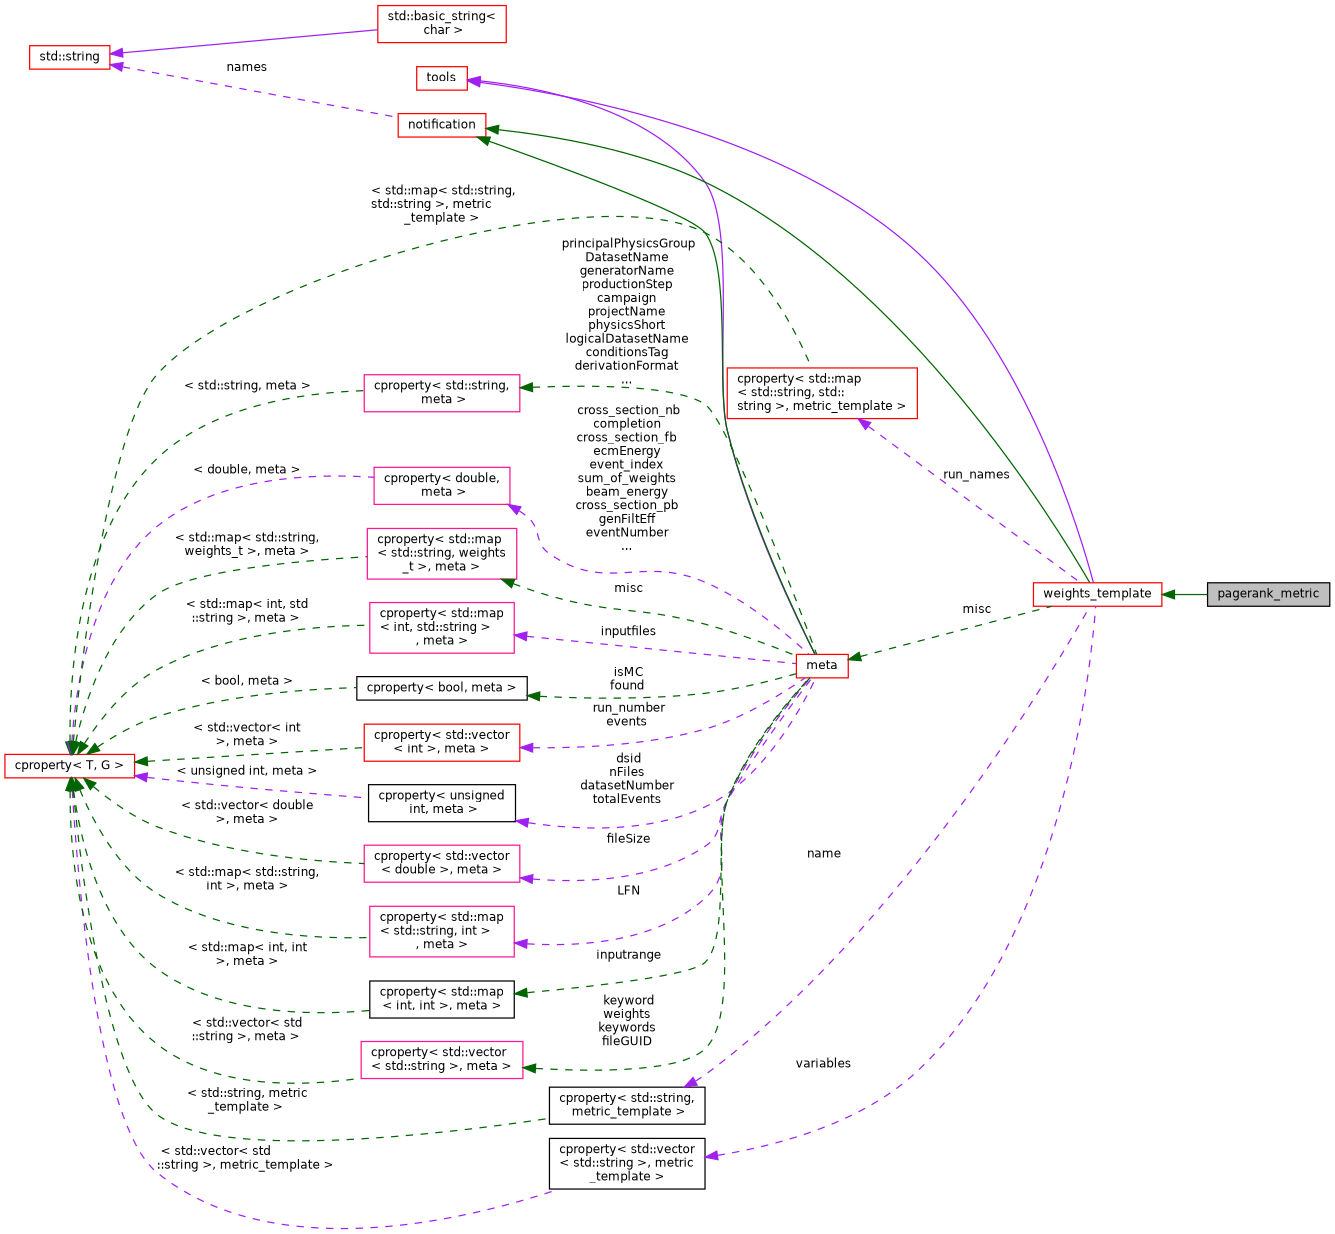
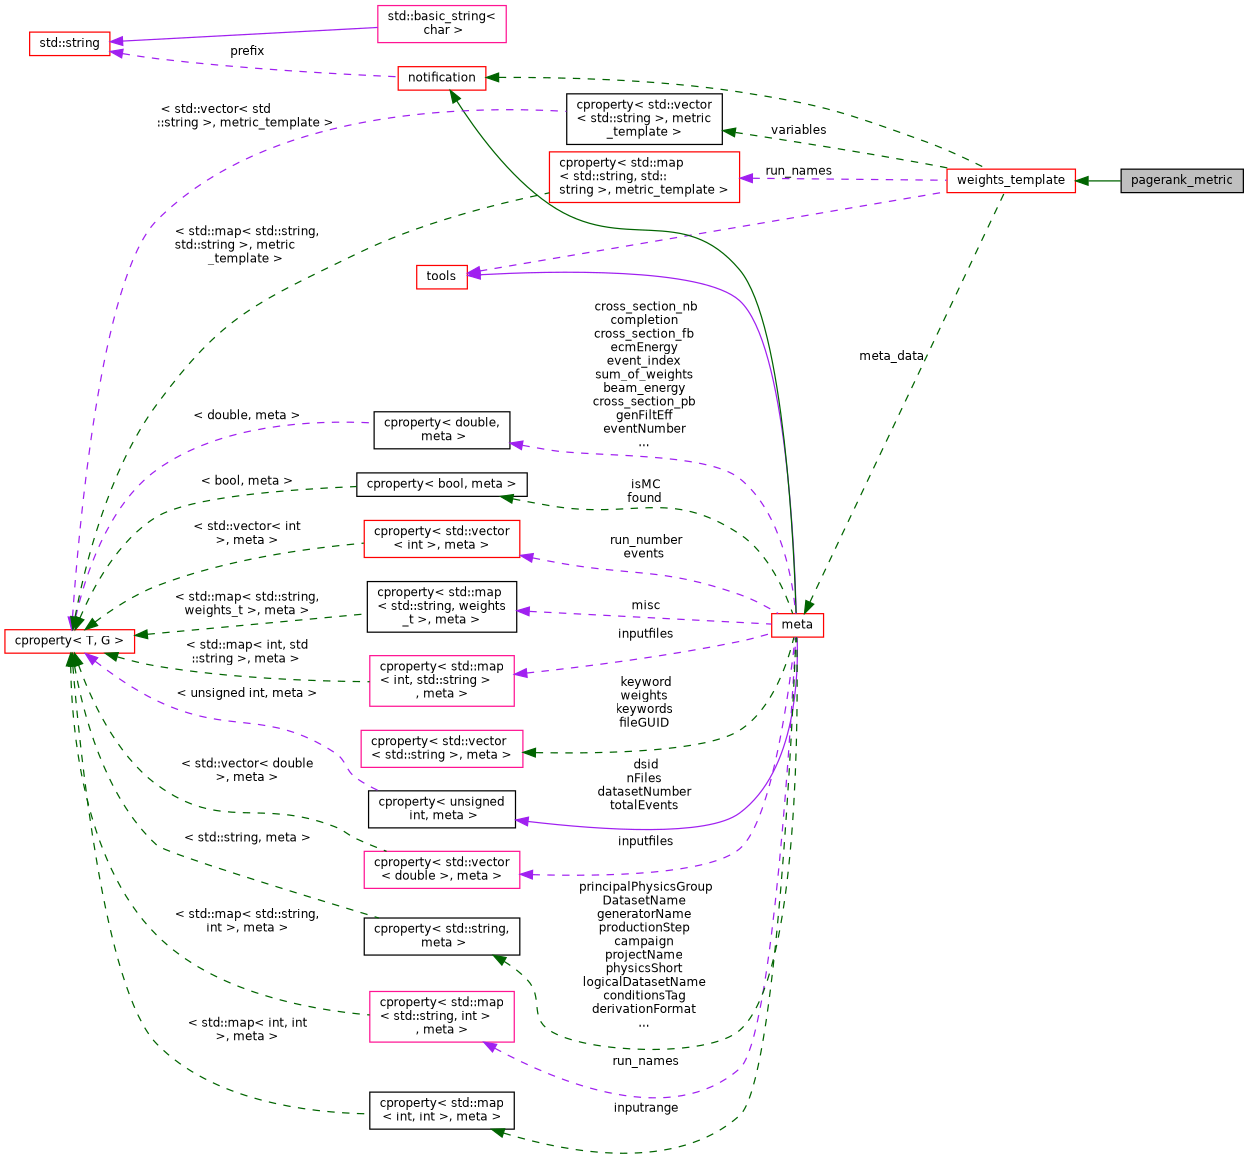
(442, 24) -> (442, 24)
(246, 68) -> (246, 52)
(879, 223) -> (713, 231)
(848, 281) -> (749, 94)
(442, 393) -> (442, 937)
(442, 486) -> (442, 430)
(442, 554) -> (442, 607)
(975, 610) -> (890, 357)
(656, 614) -> (650, 618)
(702, 808) -> (729, 818)
(627, 840) -> (645, 842)
(627, 891) -> (645, 1062)
(1002, 956) -> (845, 150)
(134, 1022) -> none
(627, 1106) -> none
